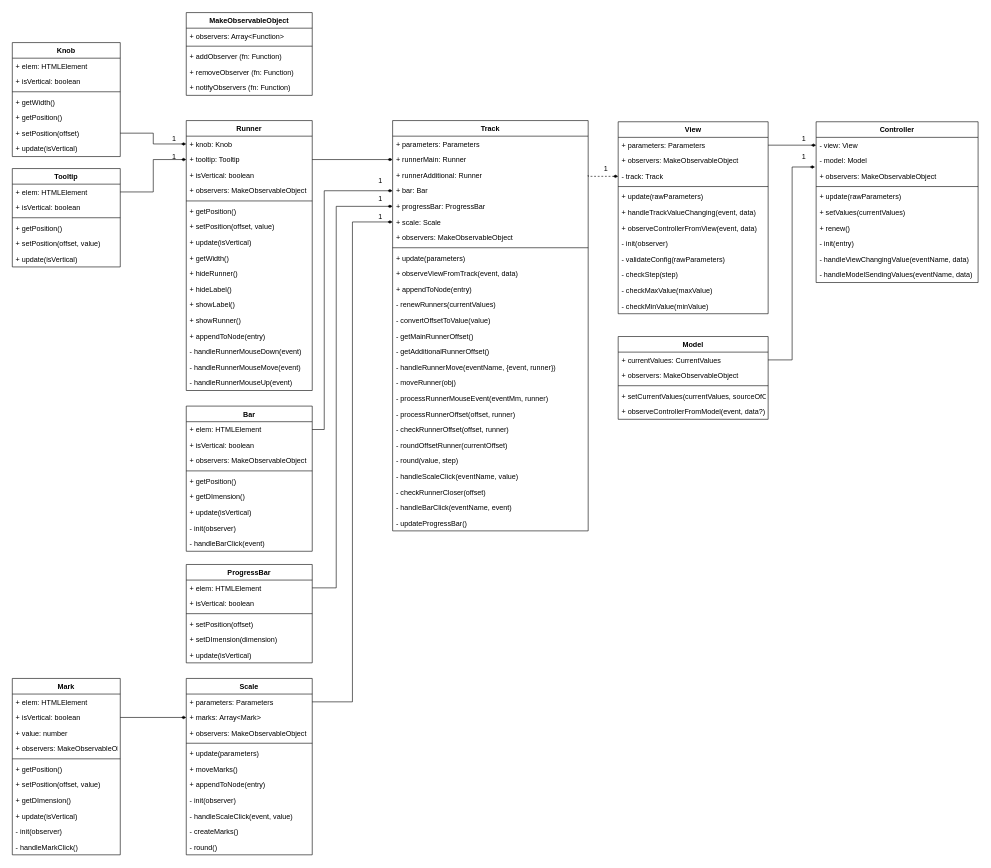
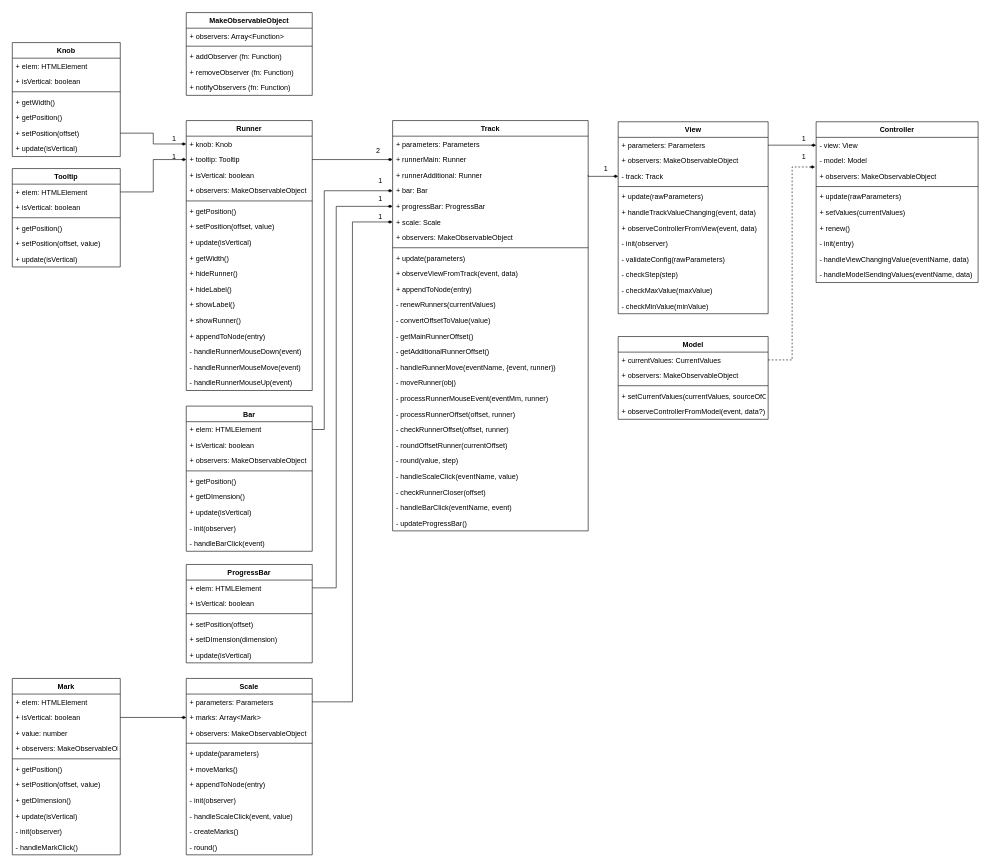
none -> (378, 150)
(601, 176) -> (601, 176)
(792, 265) -> (792, 265)
